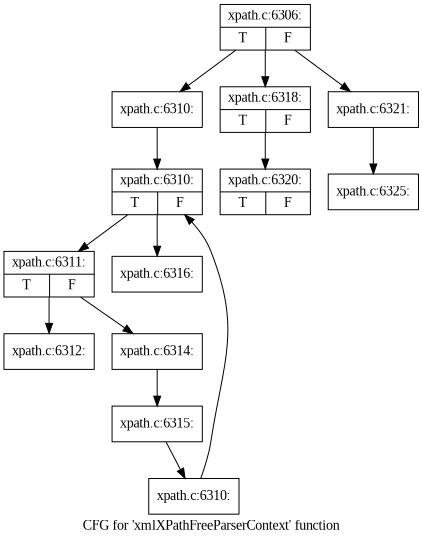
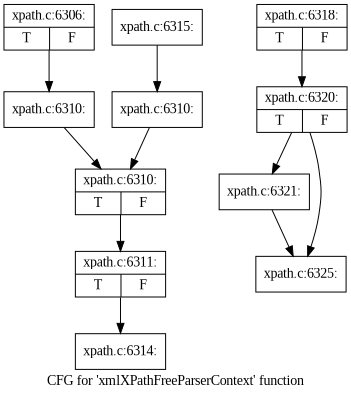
(265, 63) -> none
(319, 68) -> (284, 149)
none -> (321, 190)
(157, 274) -> none
(49, 352) -> none
(157, 383) -> none
